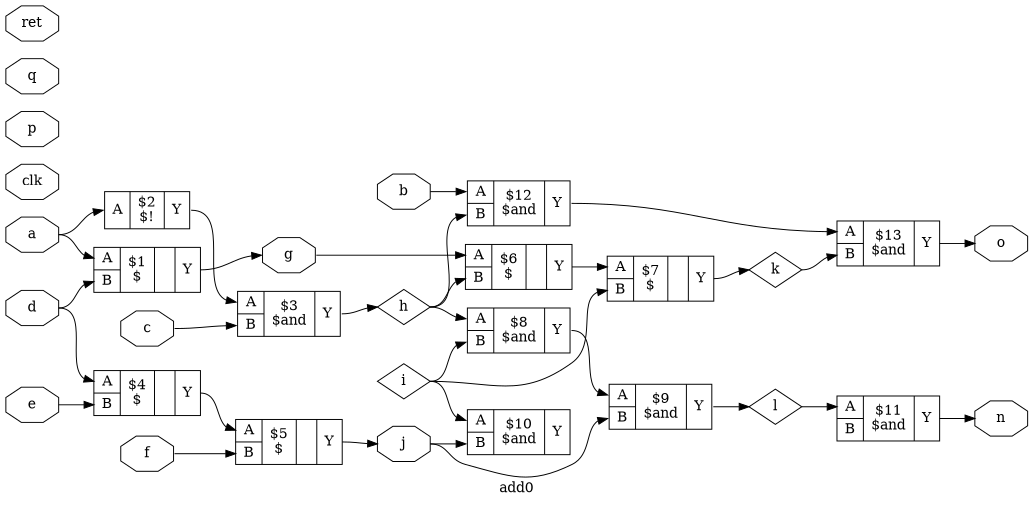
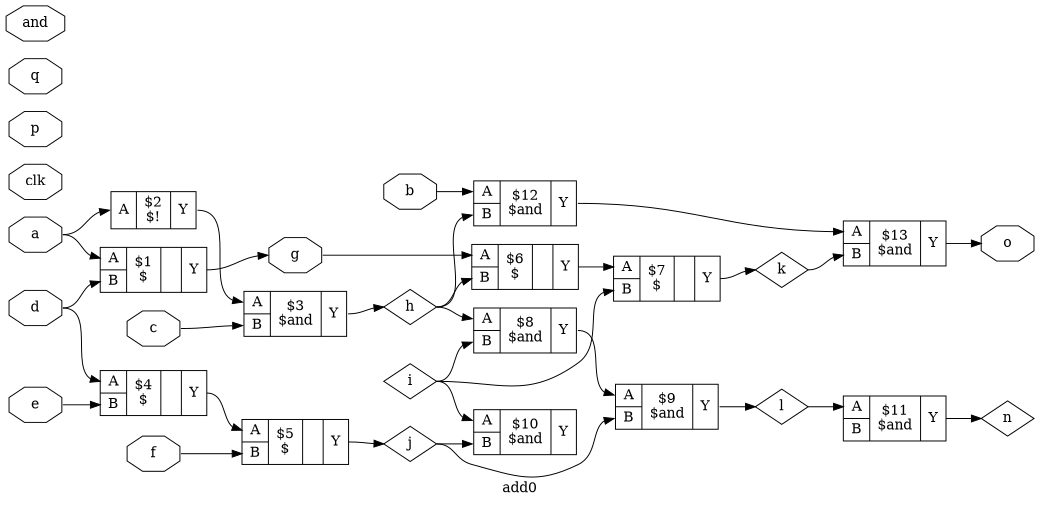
(32, 23) -> (35, 23)
(1001, 418) -> (1008, 418)
(404, 444) -> (410, 444)
